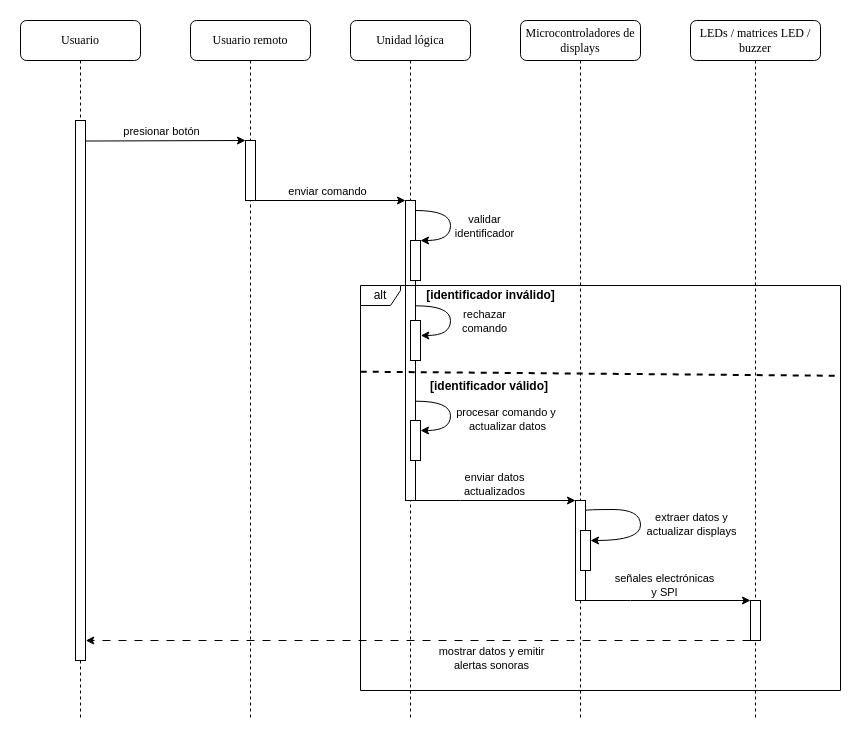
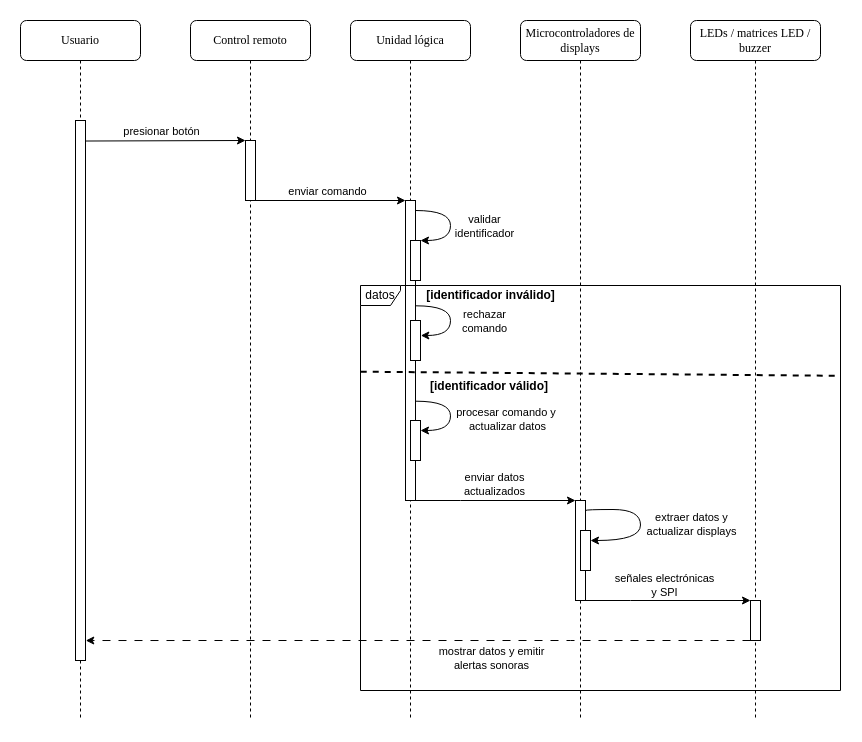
(251, 41) -> (251, 41)
(381, 296) -> (381, 296)
